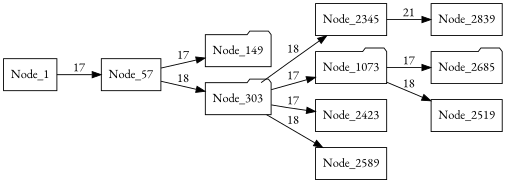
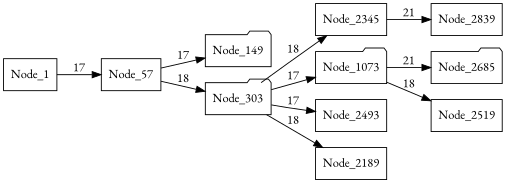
(409, 61) -> (409, 61)
(351, 116) -> (351, 116)
(351, 164) -> (351, 164)
